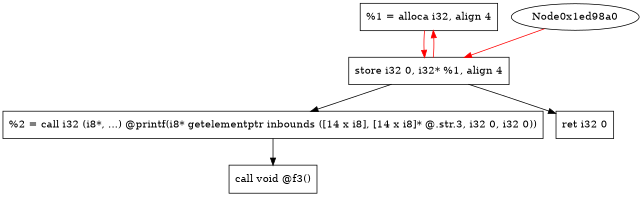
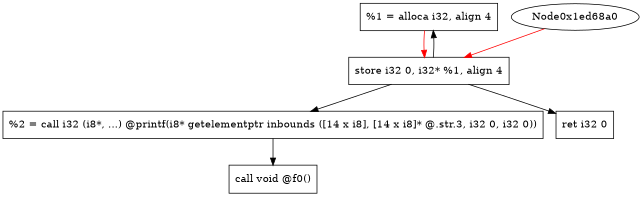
(575, 17) -> (575, 17)
(434, 48) -> (434, 48)
(273, 179) -> (273, 179)
